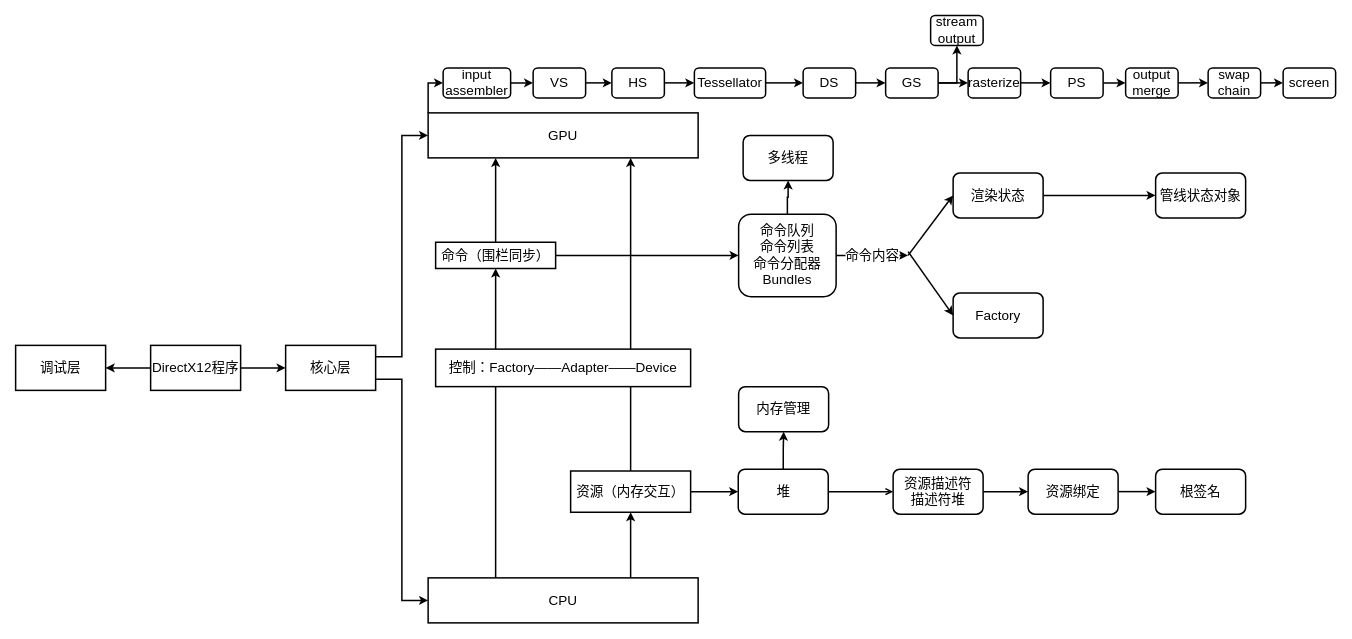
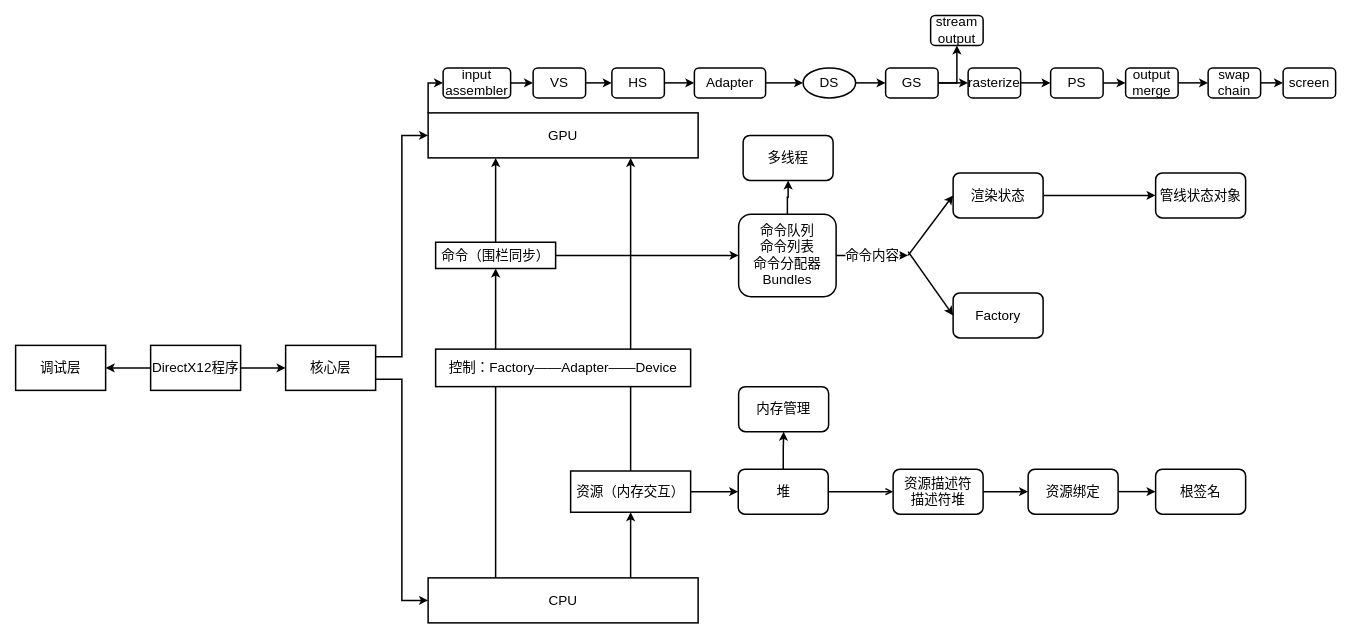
(730, 83) -> (730, 83)
(829, 83) -> (829, 83)
